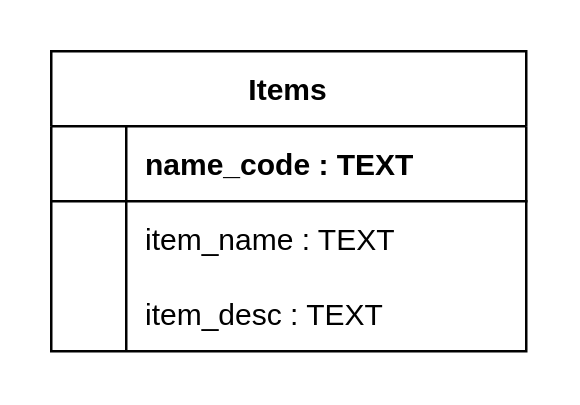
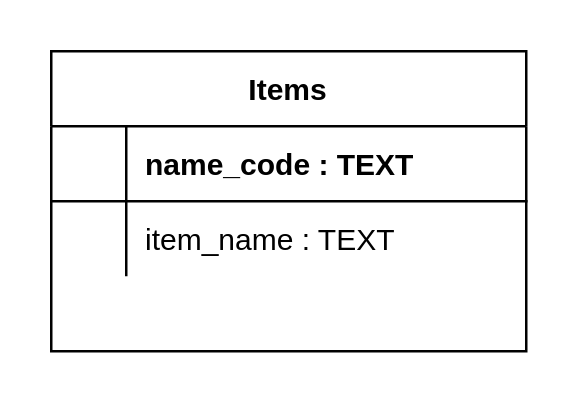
(326, 314) -> none
